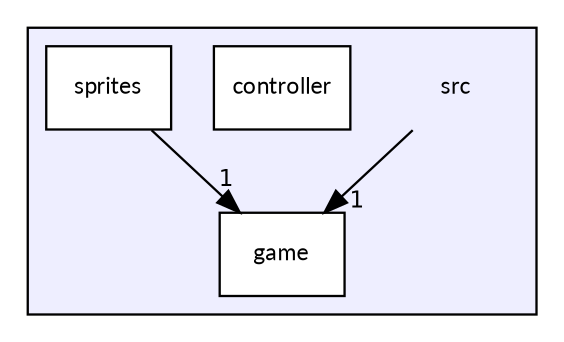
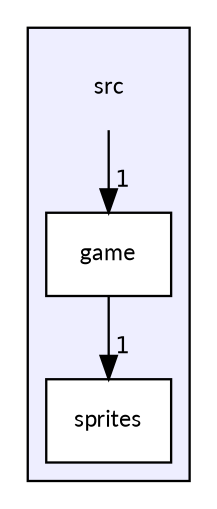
(282, 88) -> none
(187, 163) -> (109, 326)
